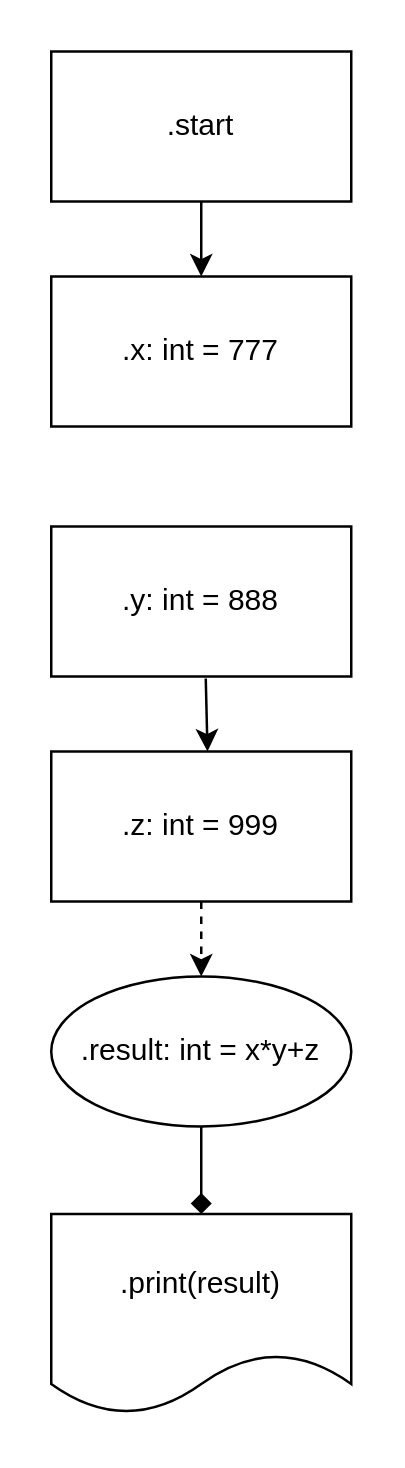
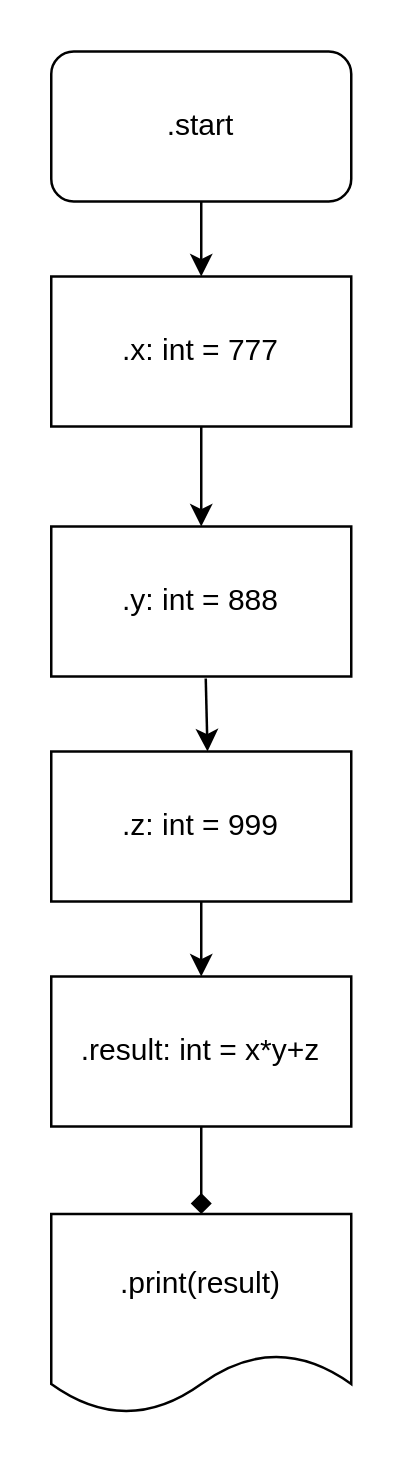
(201, 126) -> (201, 126)
none -> (201, 468)
(201, 932) -> (201, 932)
(201, 1051) -> (201, 1051)
